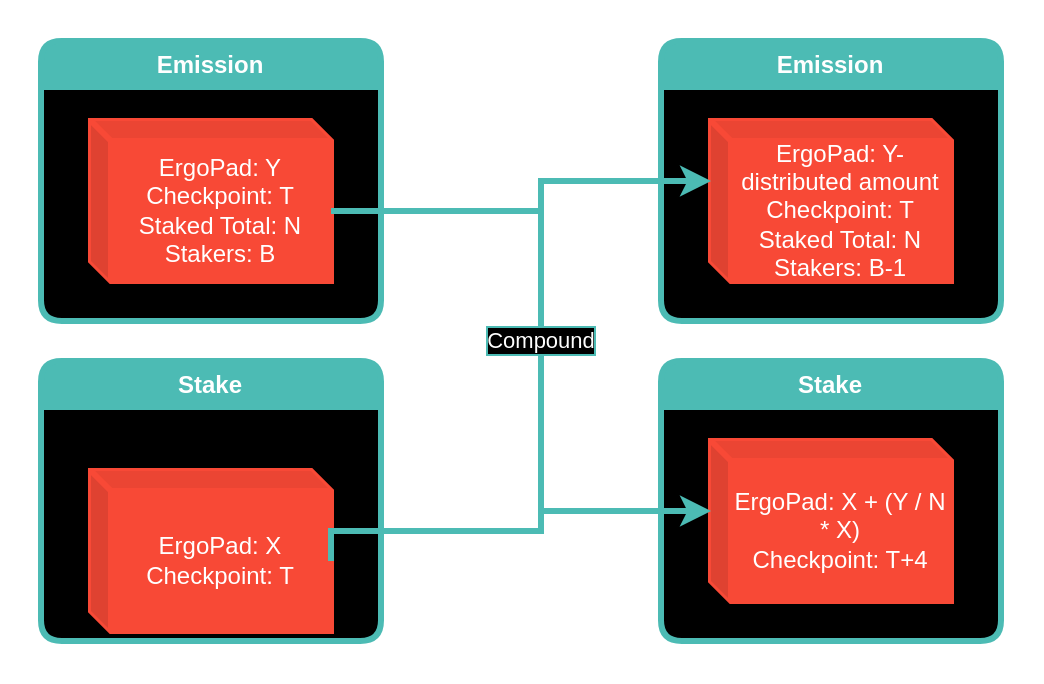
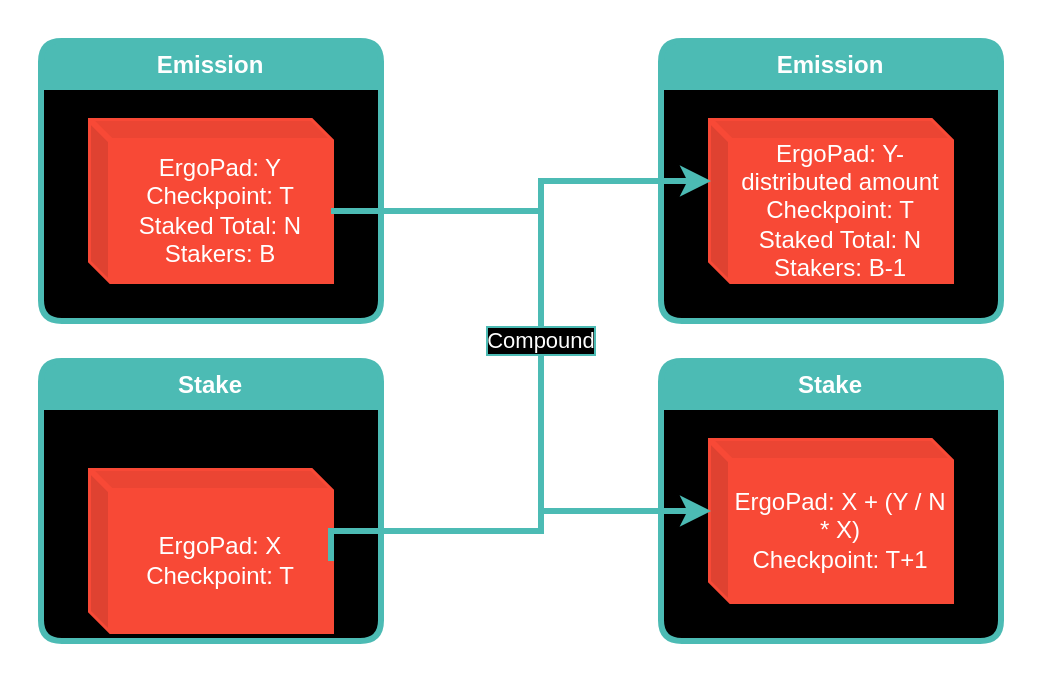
(841, 531) -> (841, 531)
